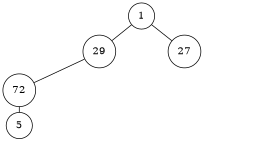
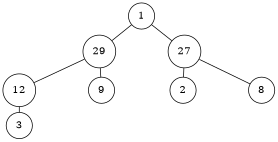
(19, 90) -> (19, 90)
none -> (102, 90)
none -> (183, 90)
none -> (262, 90)
(19, 126) -> (19, 126)
